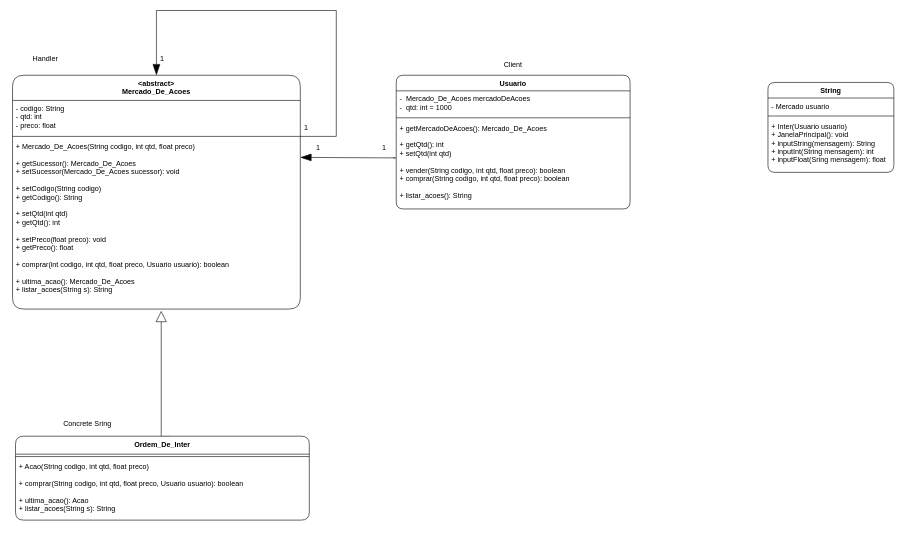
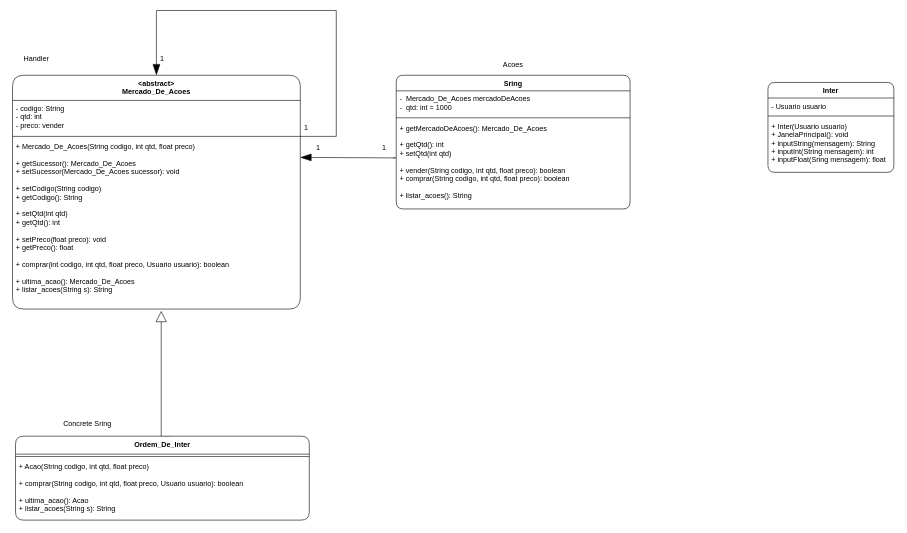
(45, 59) -> (36, 59)
(513, 65) -> (513, 65)
(513, 83) -> (513, 83)
(831, 91) -> (831, 91)
(803, 106) -> (802, 106)
(43, 109) -> (43, 109)
